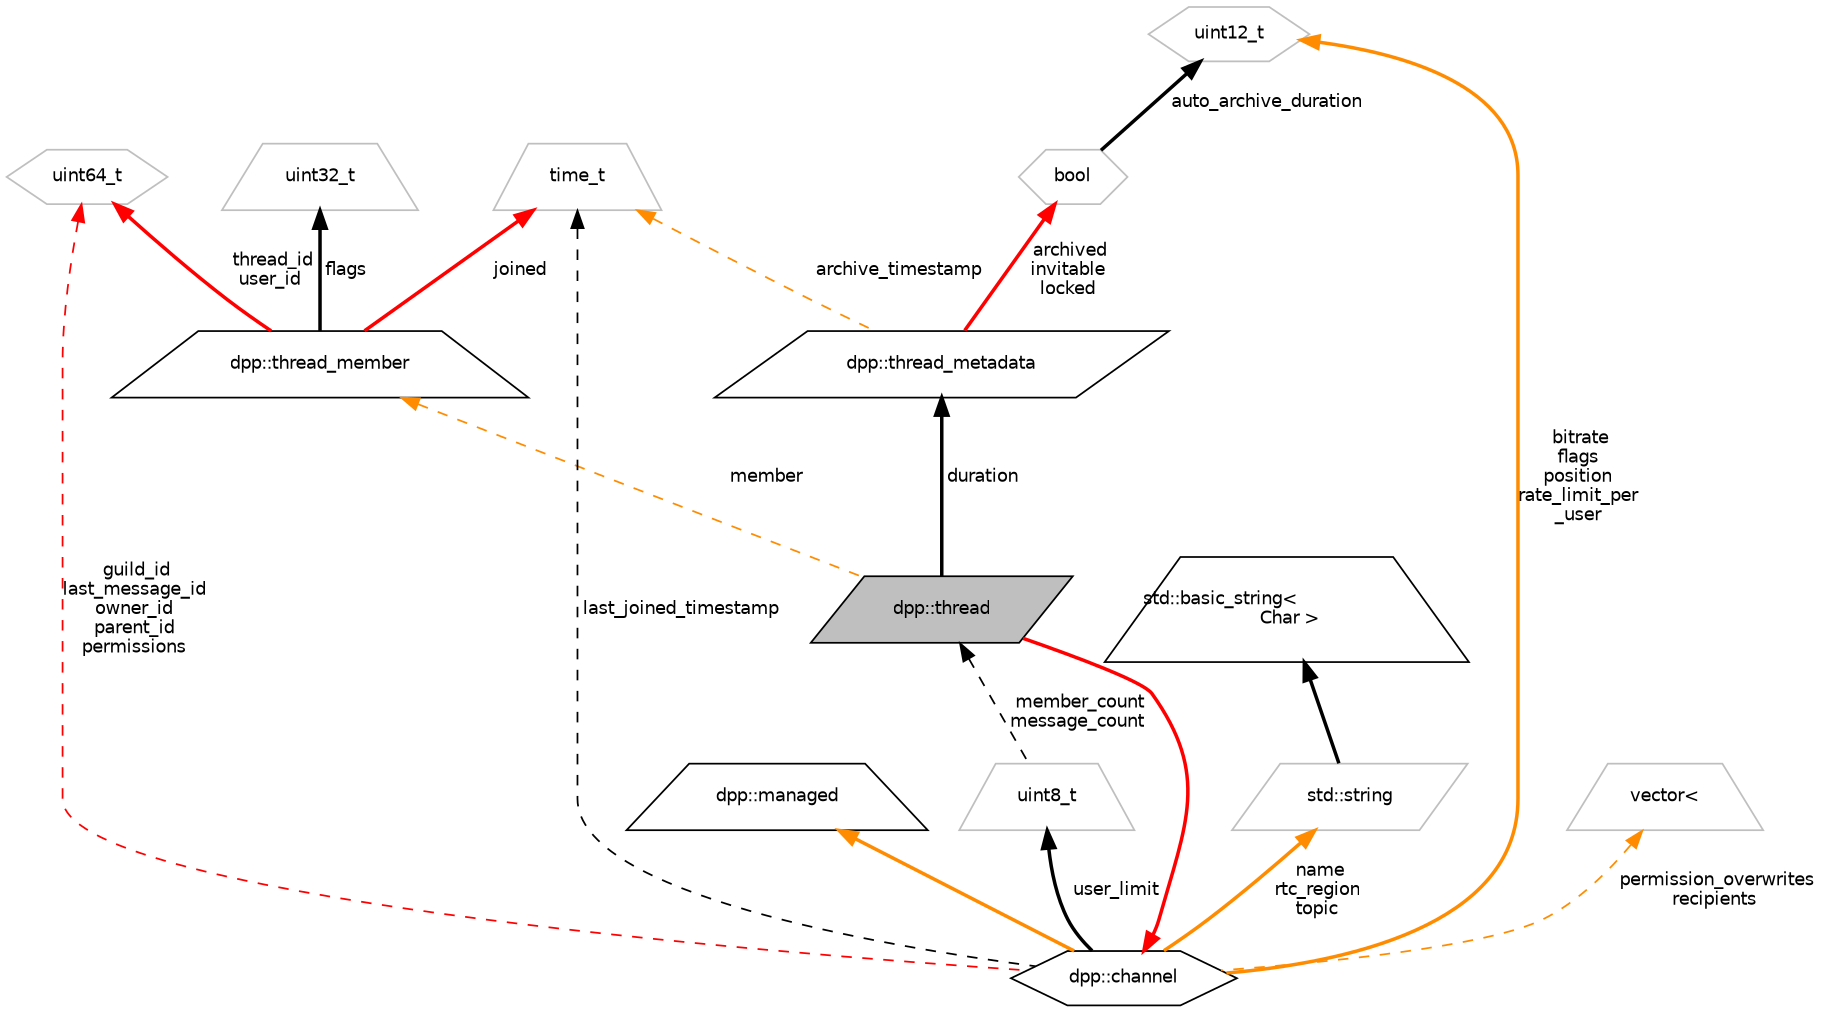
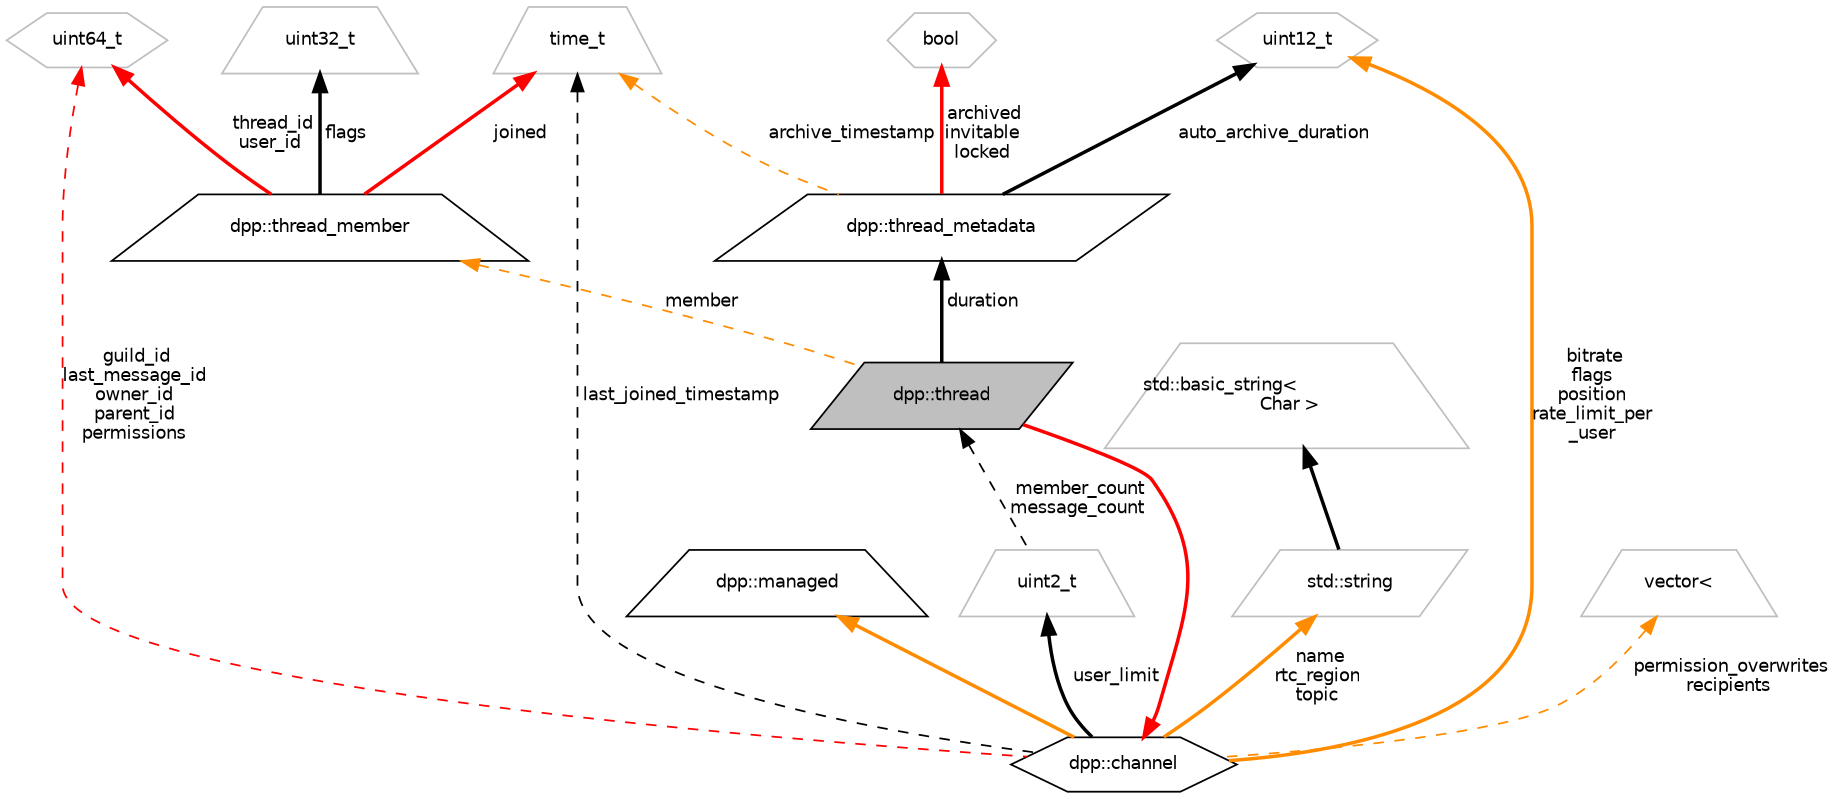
(1144, 112) -> (1120, 134)
(1287, 610) -> (1287, 396)
(1047, 797) -> (1047, 583)
